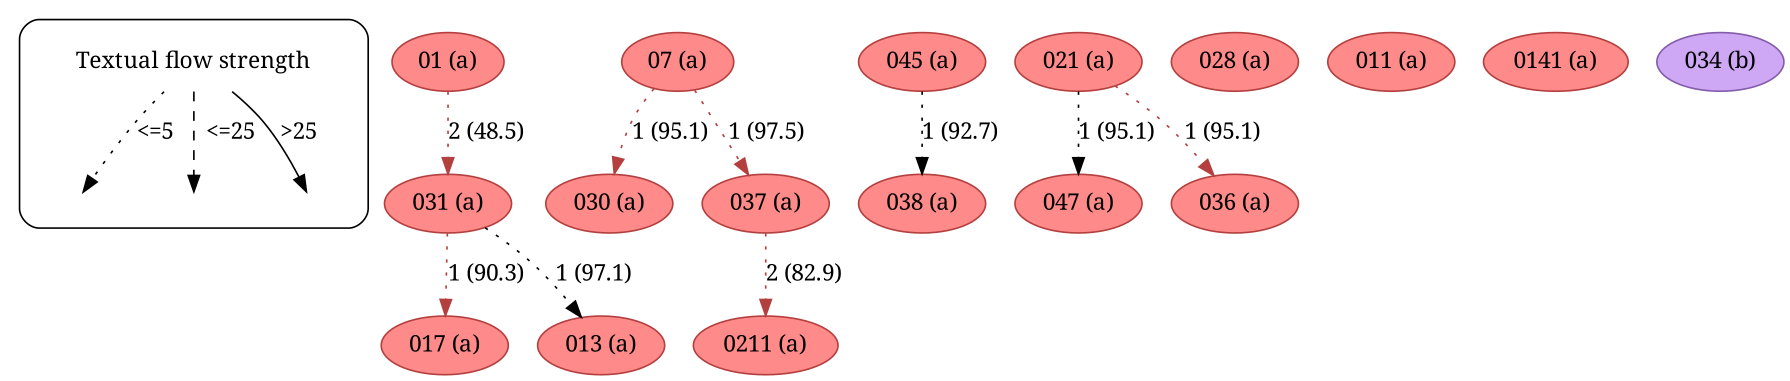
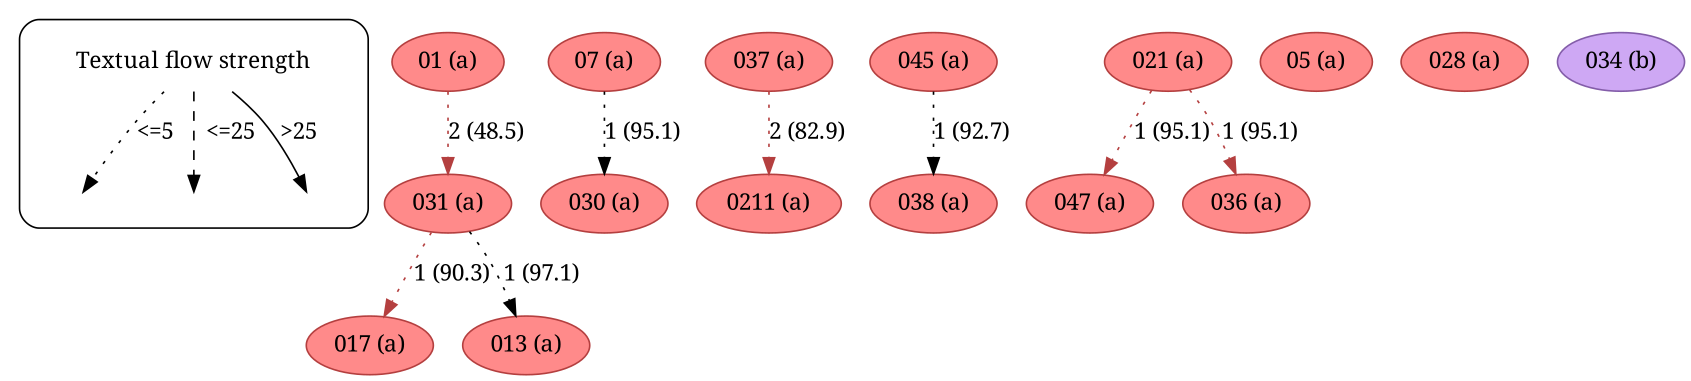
none -> (1316, 62)
(1391, 62) -> none
(1556, 62) -> none
(632, 121) -> (604, 125)
(717, 125) -> none
(1079, 125) -> (1131, 125)
